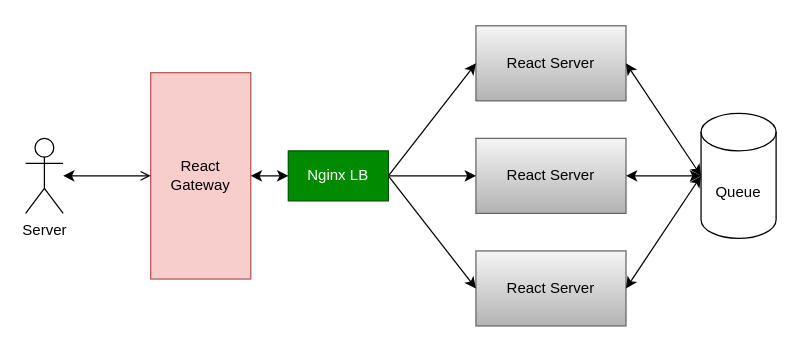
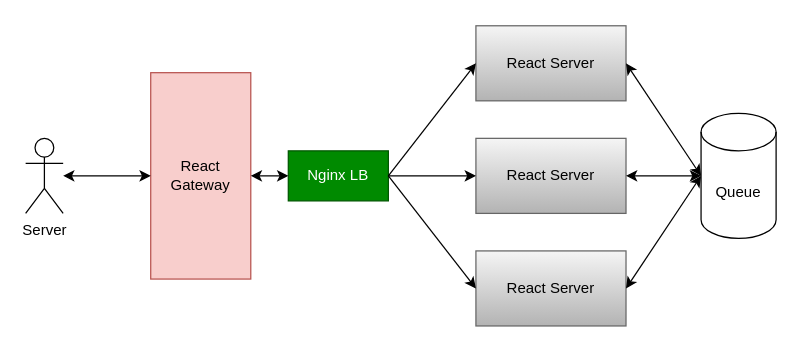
(142, 176) -> (141, 176)
